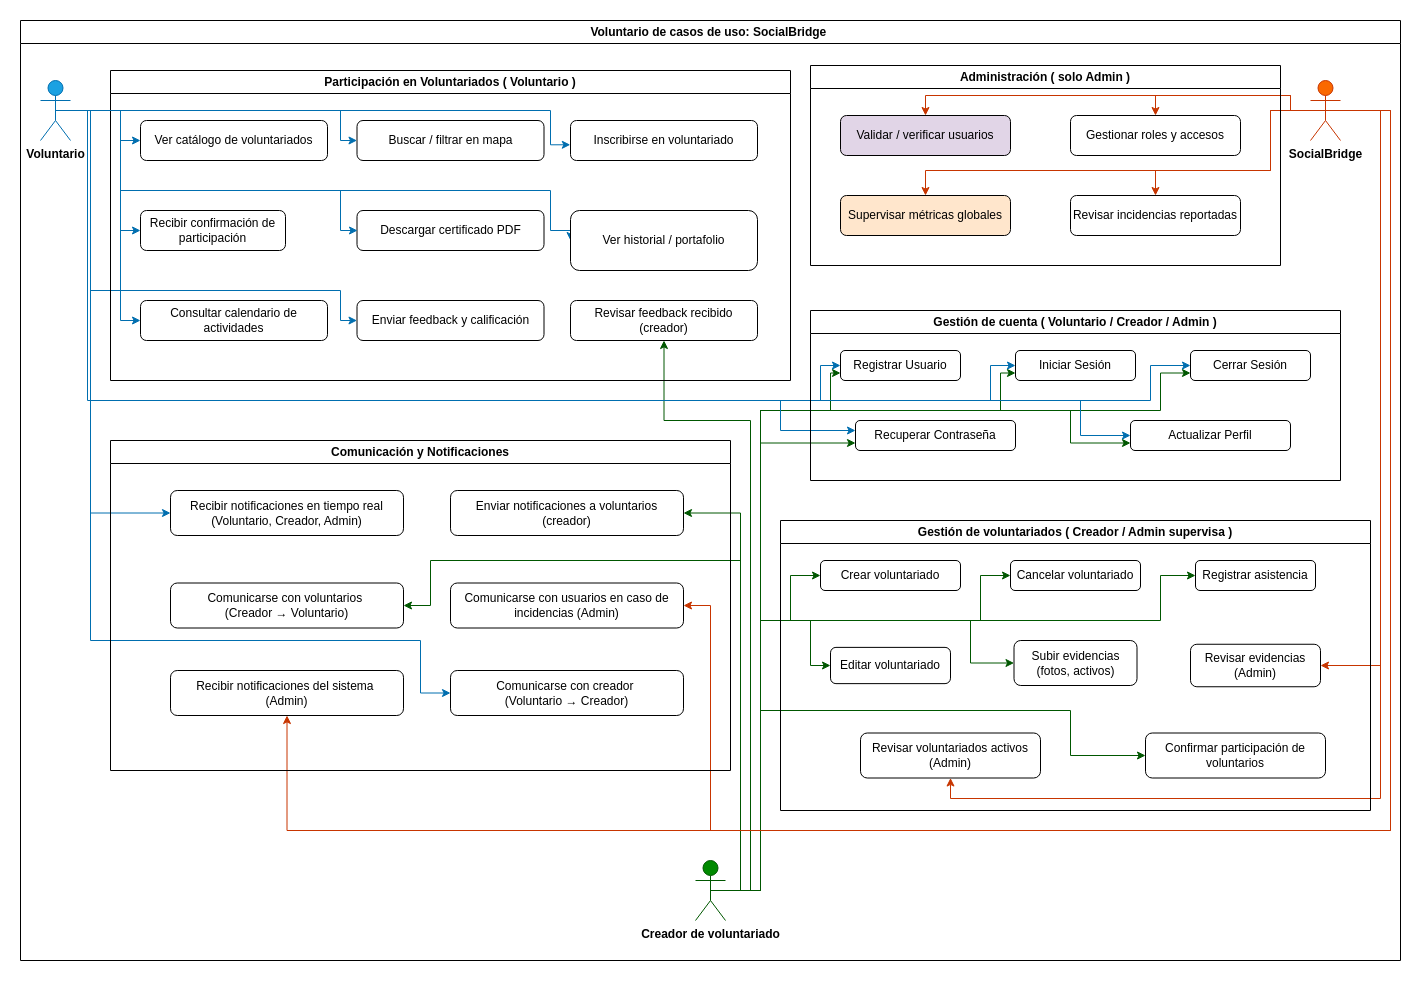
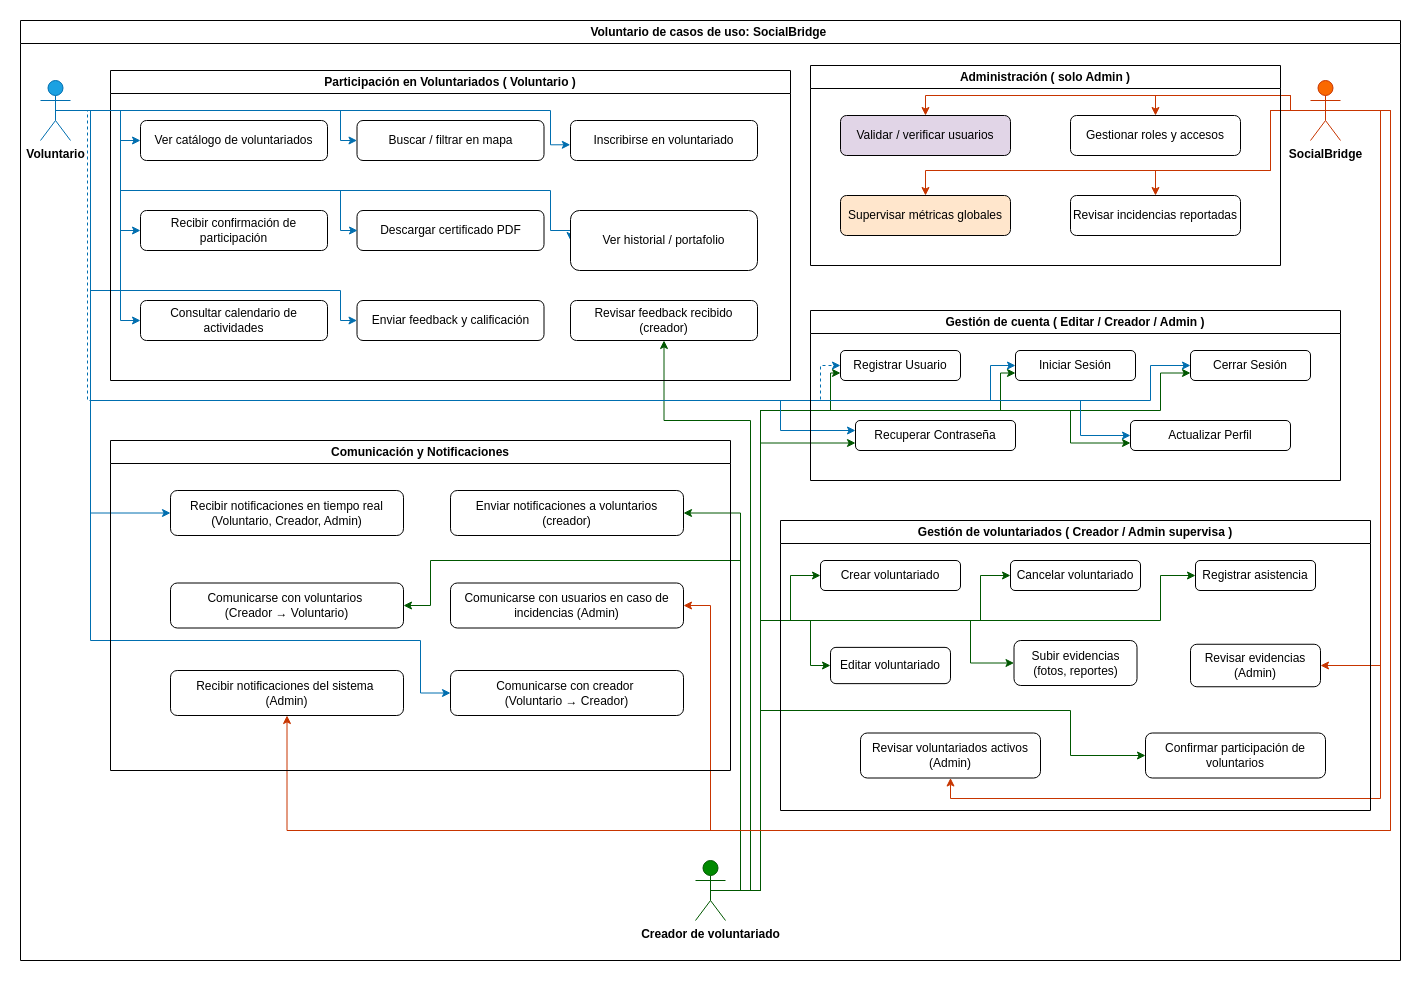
(213, 231) -> (234, 231)
(88, 257) -> (88, 257)
(1076, 323) -> (1076, 323)
(1076, 664) -> (1076, 664)
